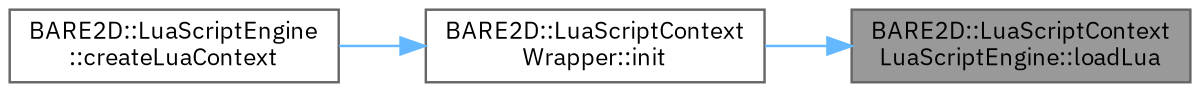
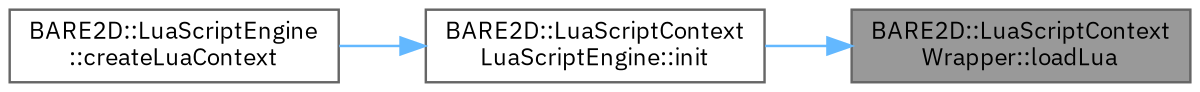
(595, 46) -> (595, 46)
(1021, 46) -> (1021, 46)
